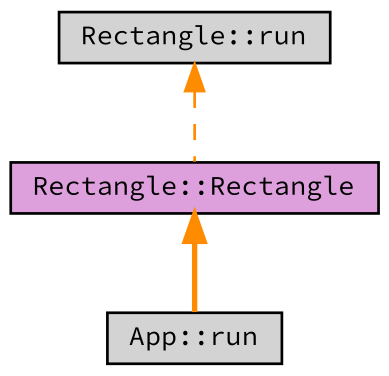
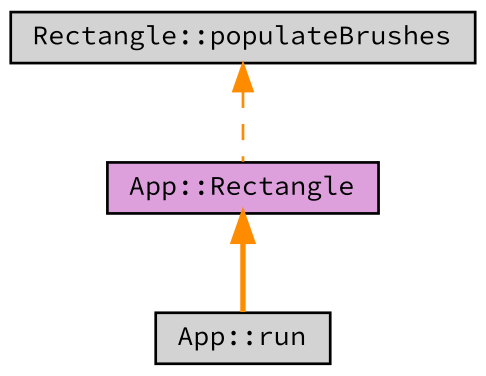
(195, 38) -> (243, 38)
(195, 188) -> (243, 188)
